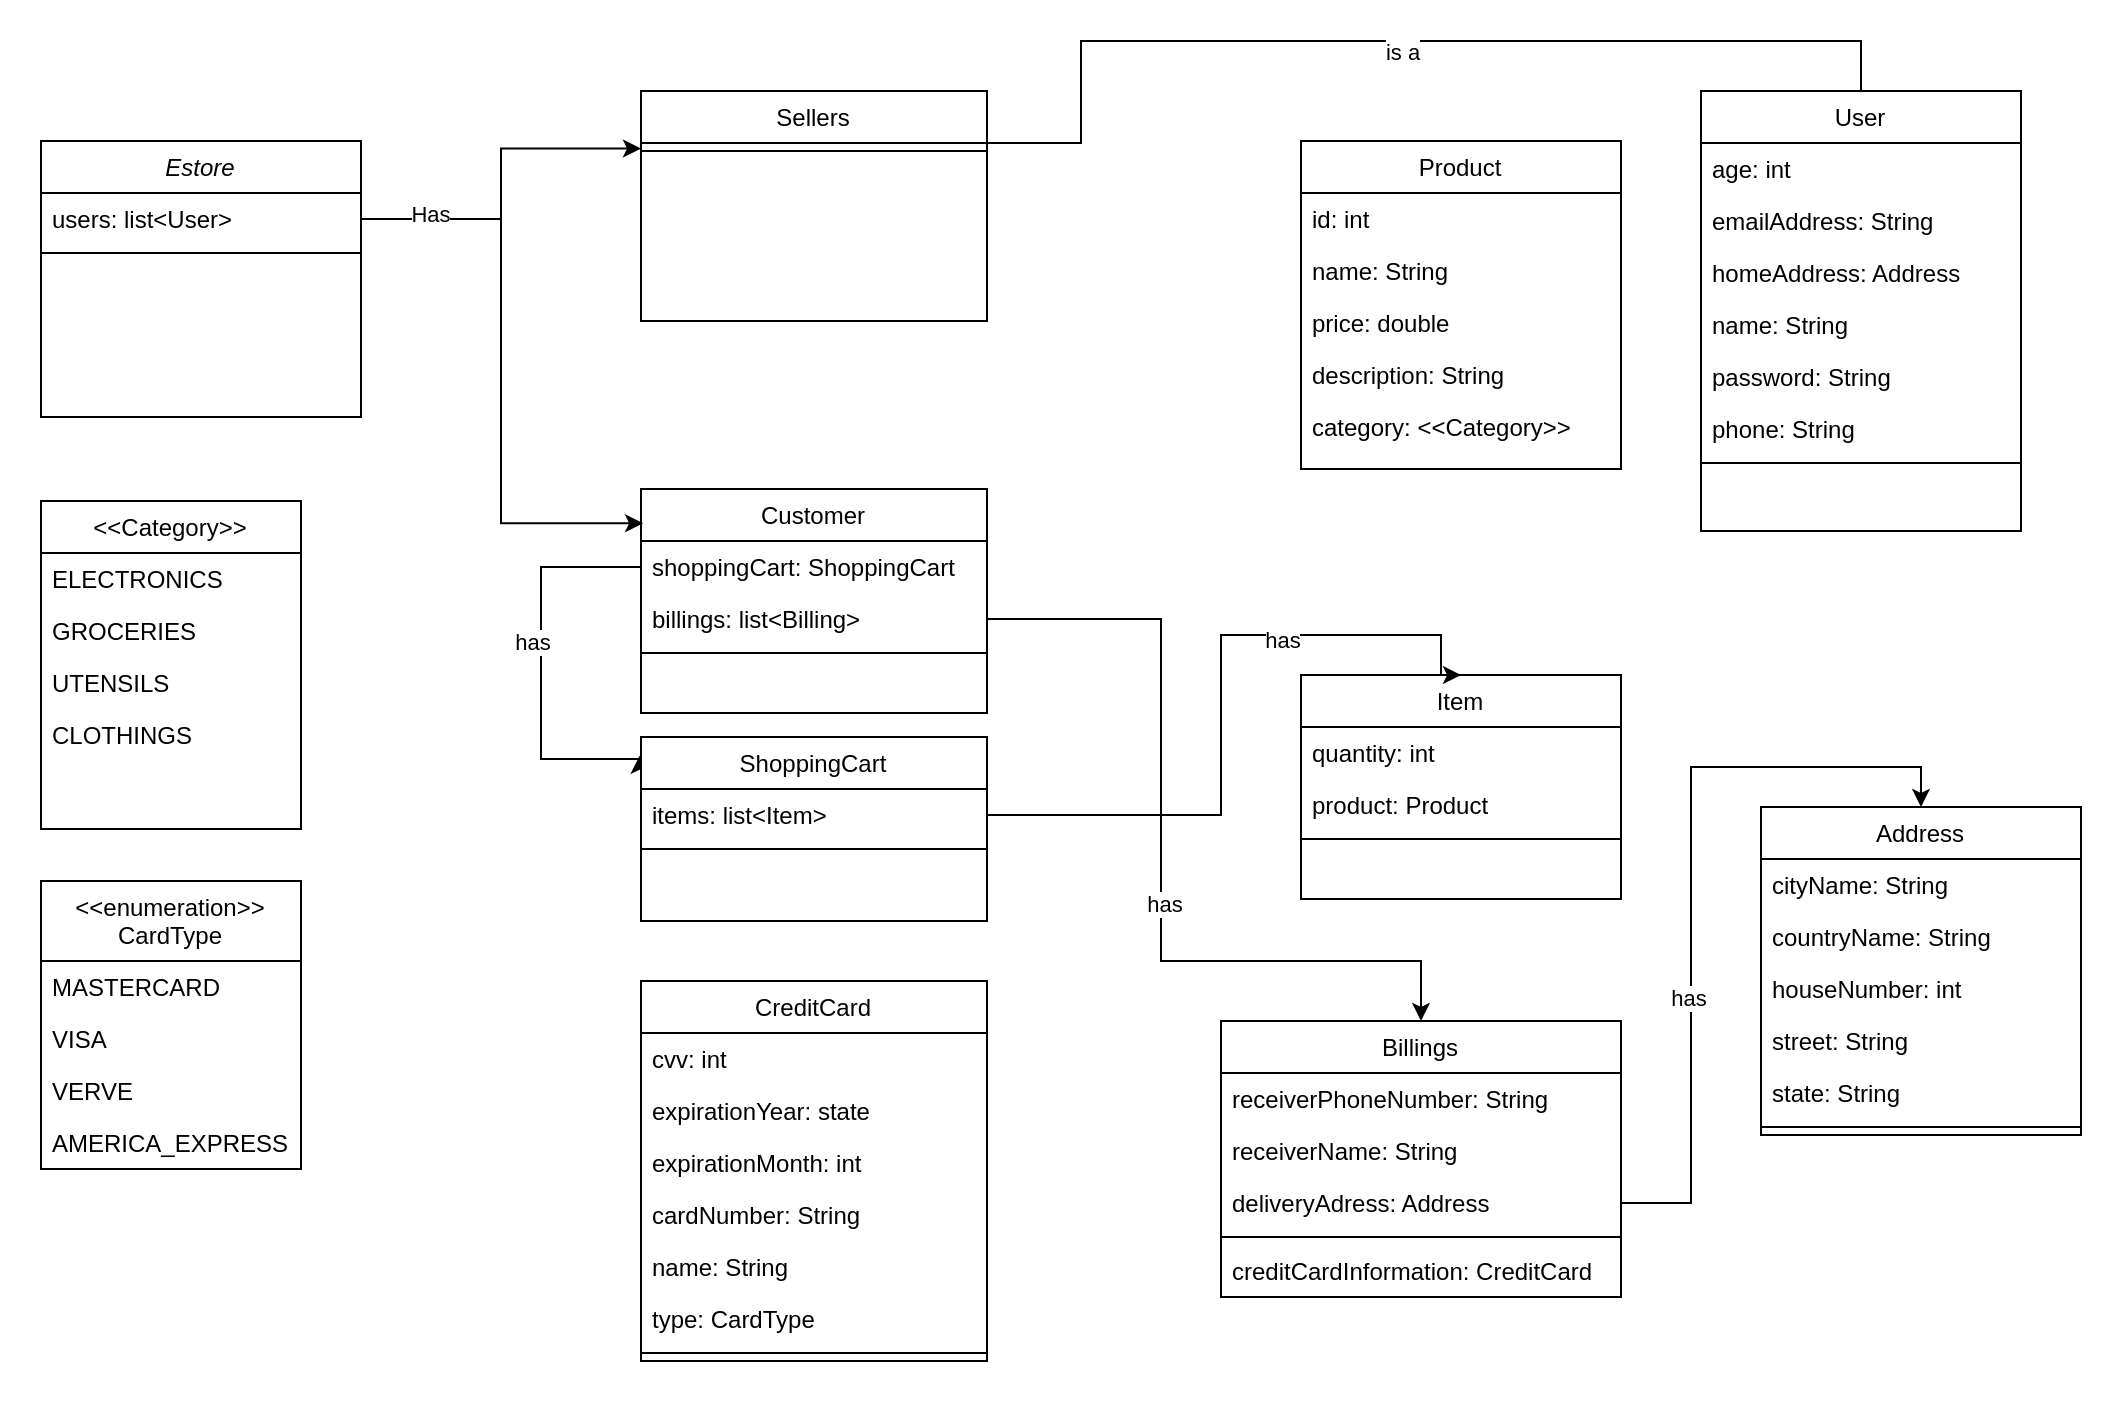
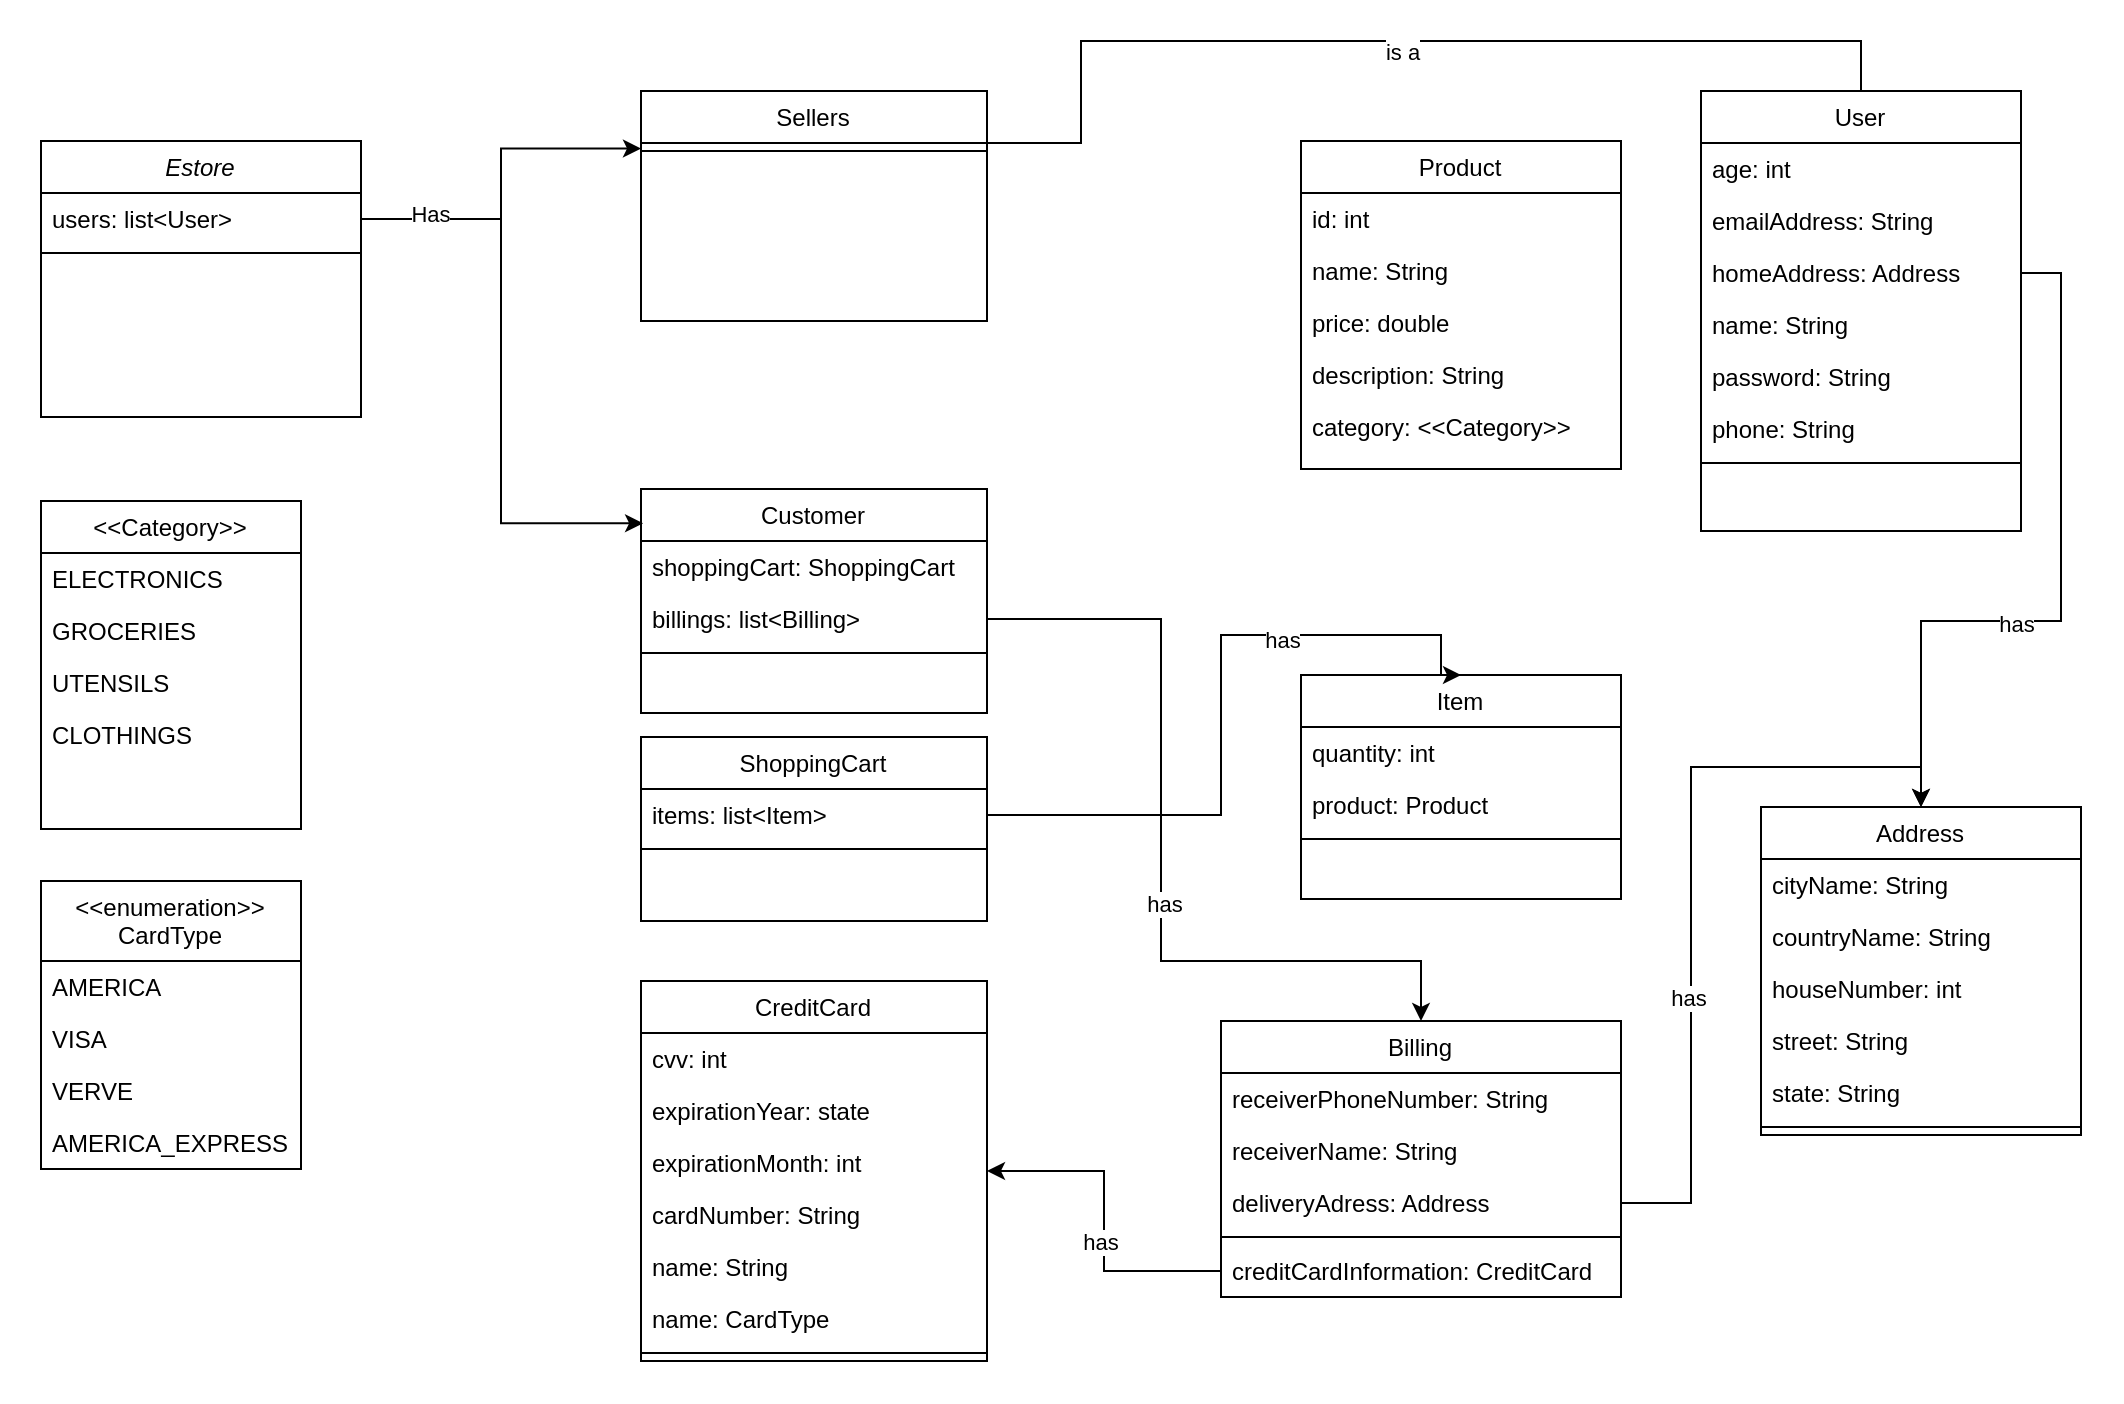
none -> (2061, 570)
(541, 668) -> none
(119, 988) -> (99, 988)
(1420, 1048) -> (1420, 1048)
none -> (1104, 1226)
(740, 1320) -> (740, 1320)
